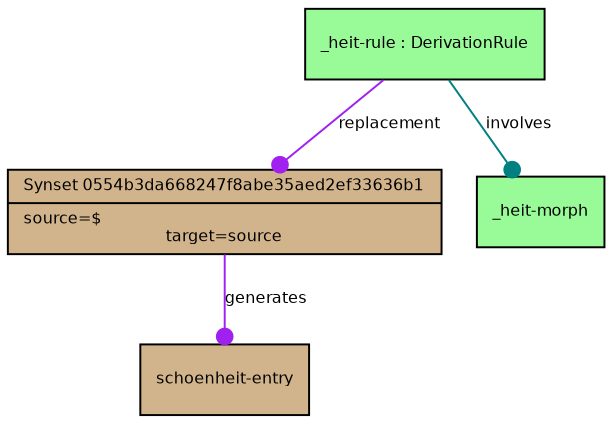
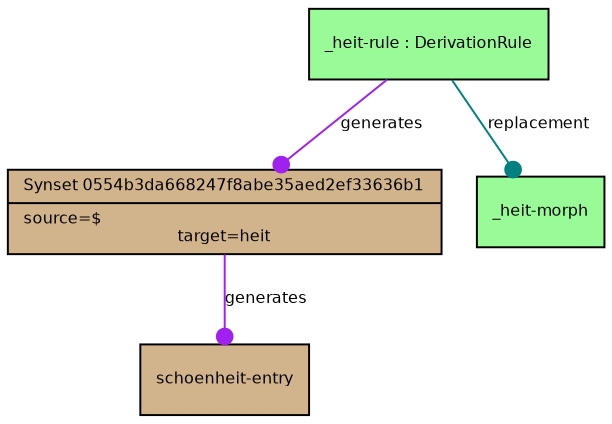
(390, 125) -> (383, 125)
(519, 125) -> (539, 125)
(225, 236) -> (225, 236)
